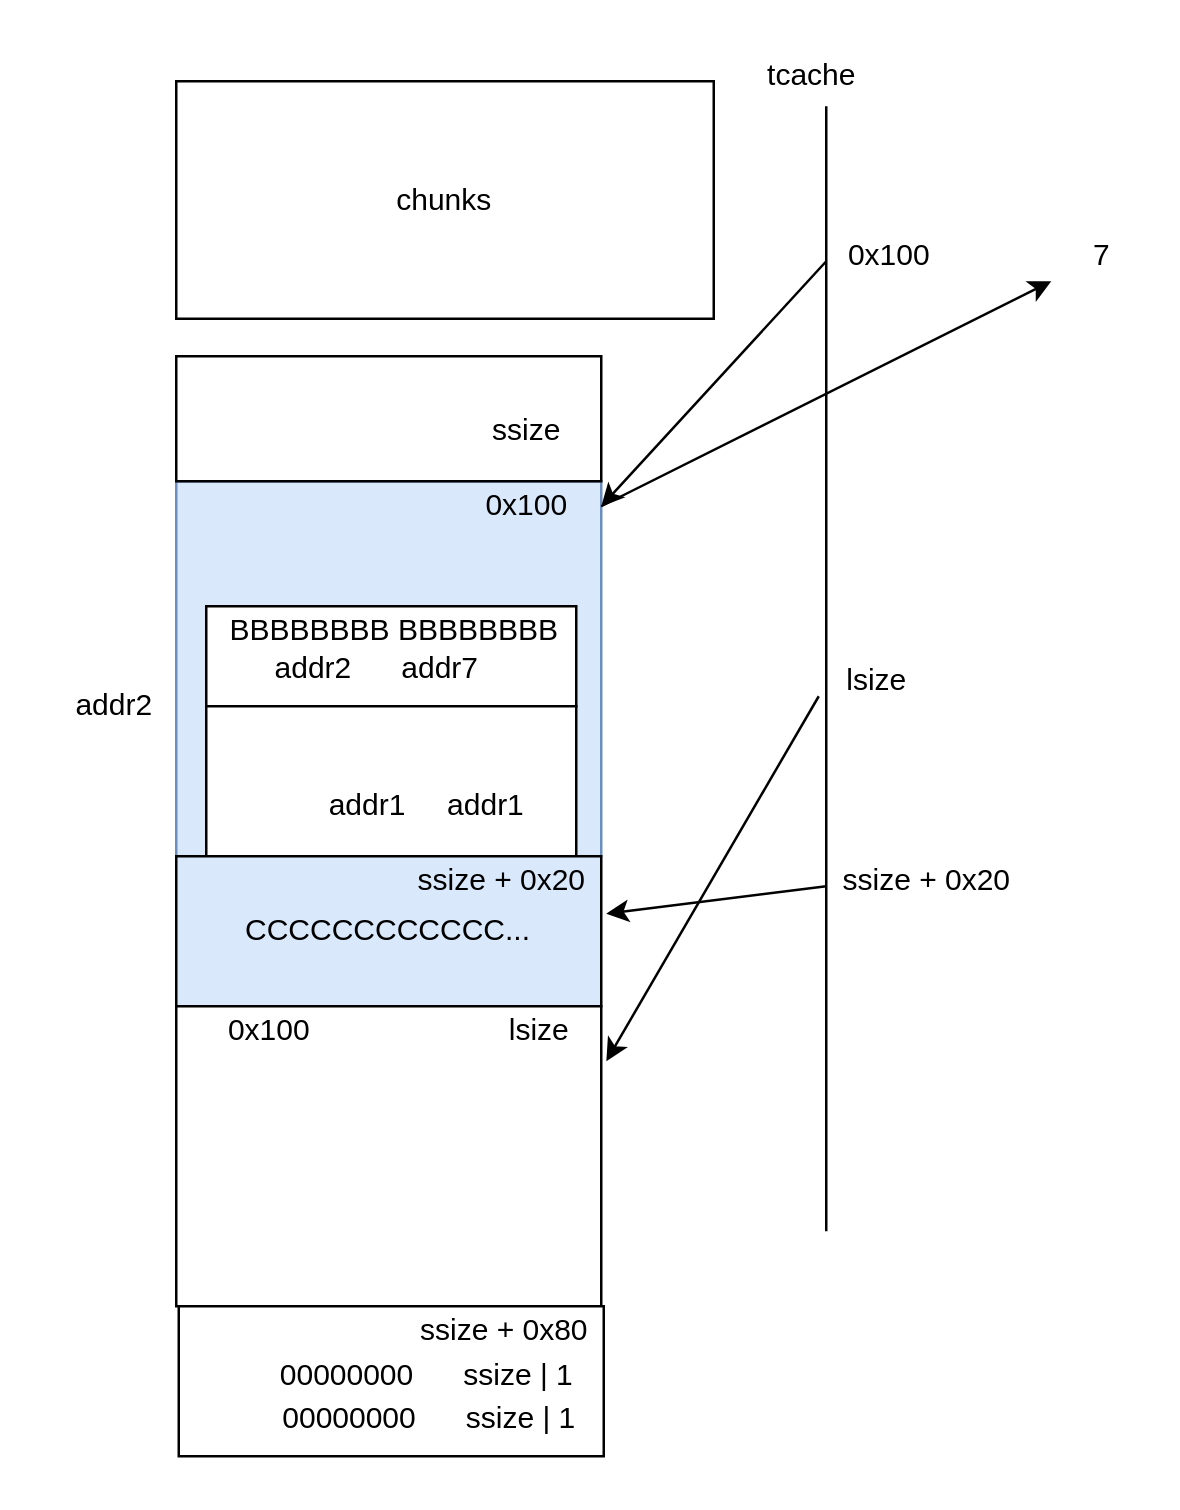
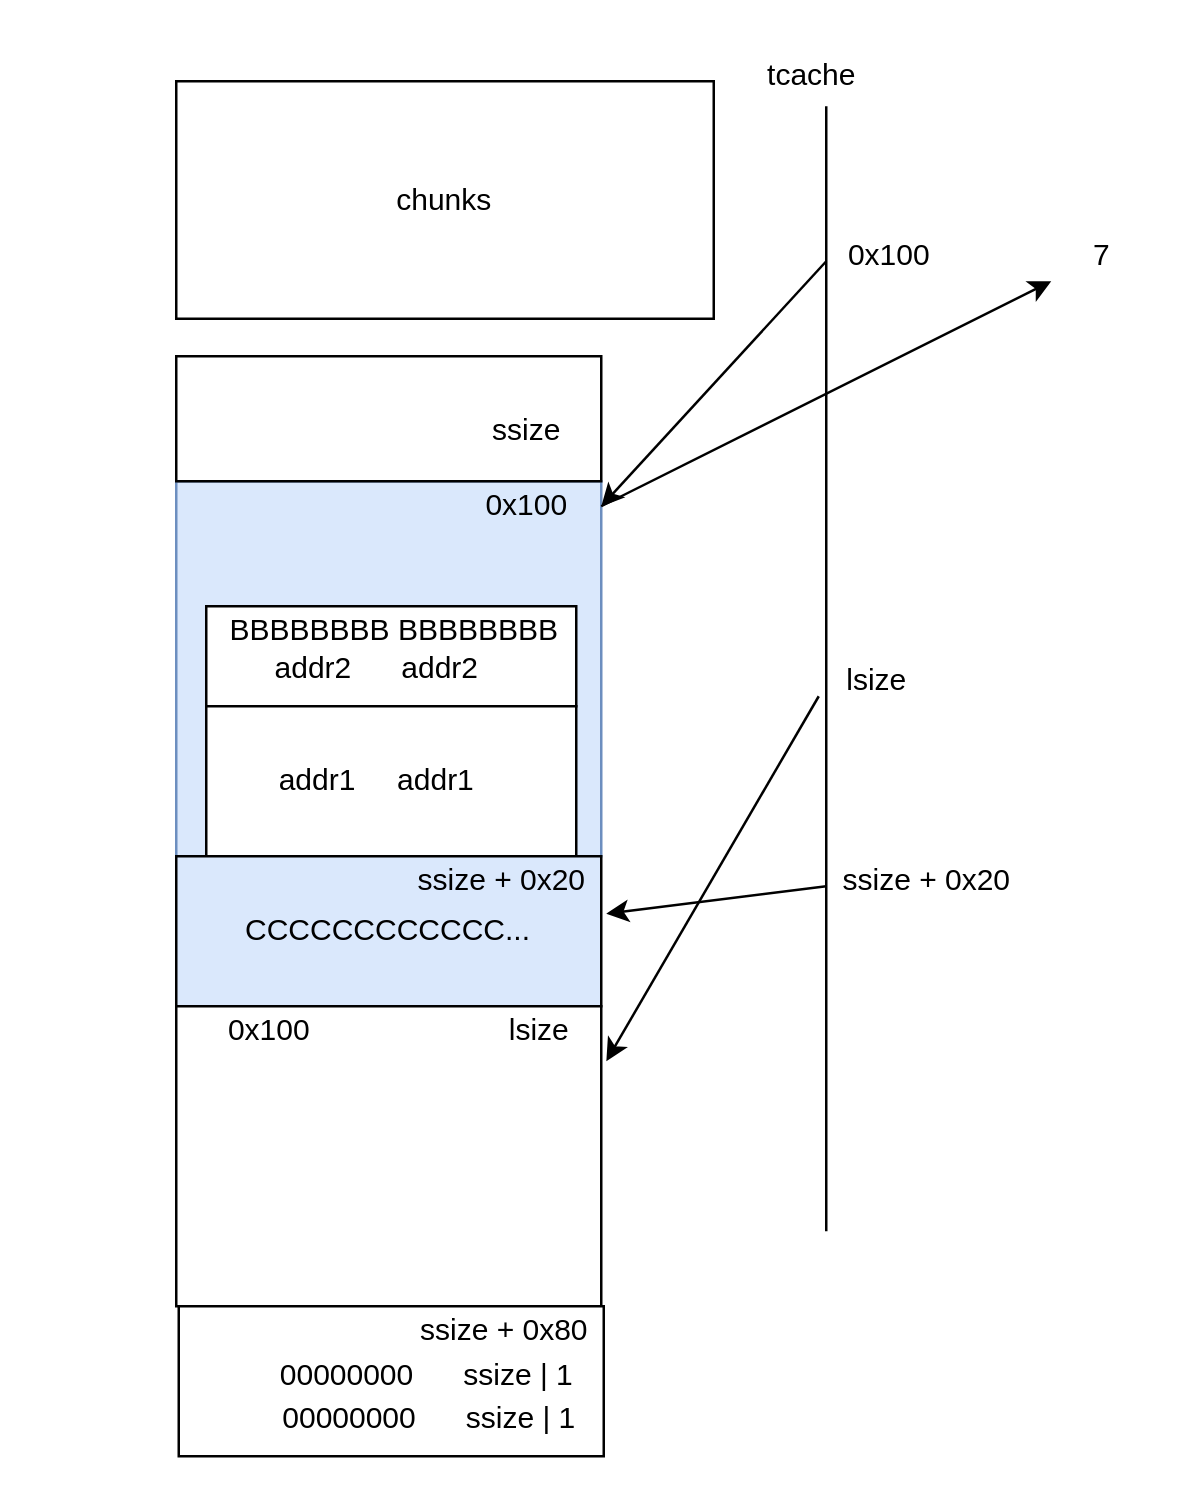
(378, 669) -> (378, 669)
(114, 706) -> none
(426, 806) -> (376, 781)
